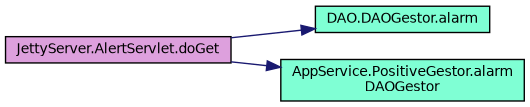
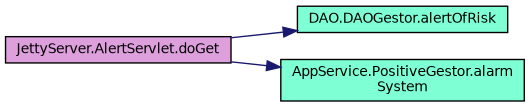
(403, 19) -> (403, 19)
(403, 80) -> (403, 80)
